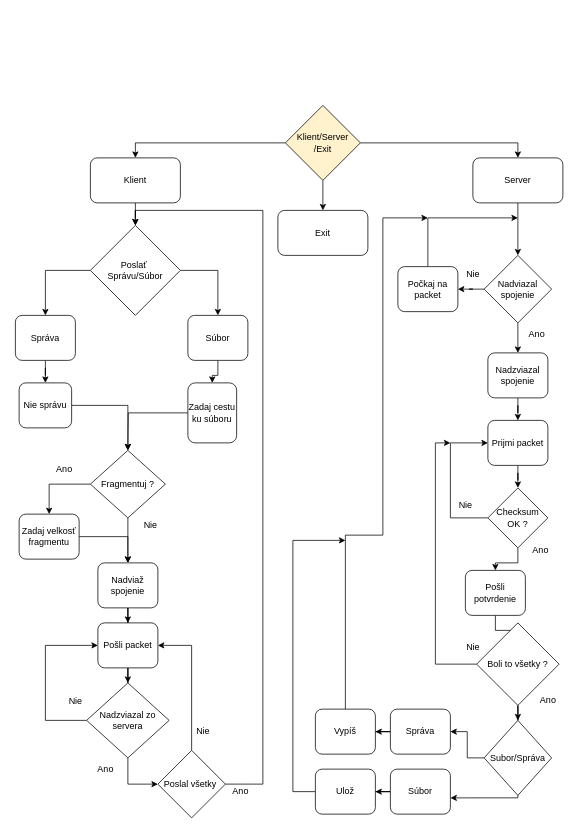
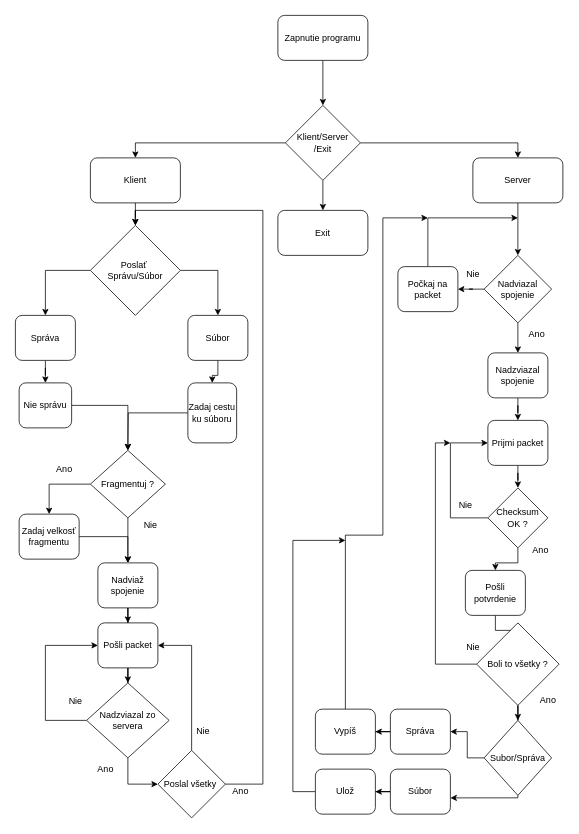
none -> (323, 38)
none -> (323, 99)
(323, 143) -> (323, 143)
